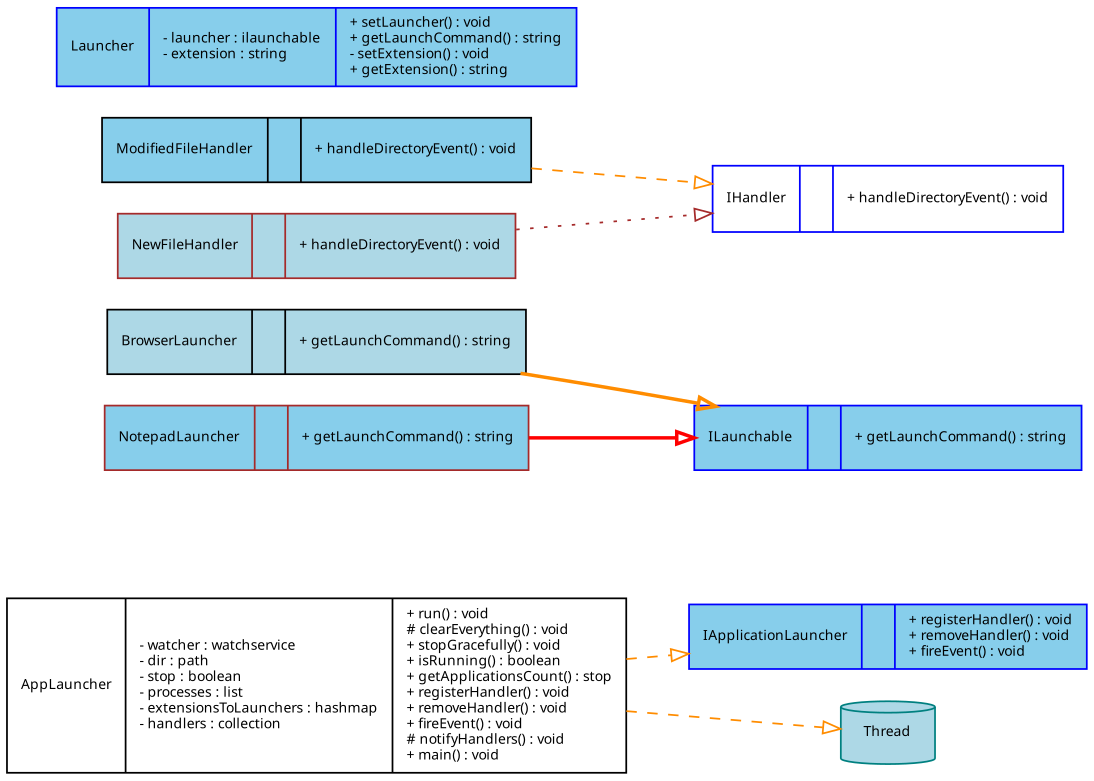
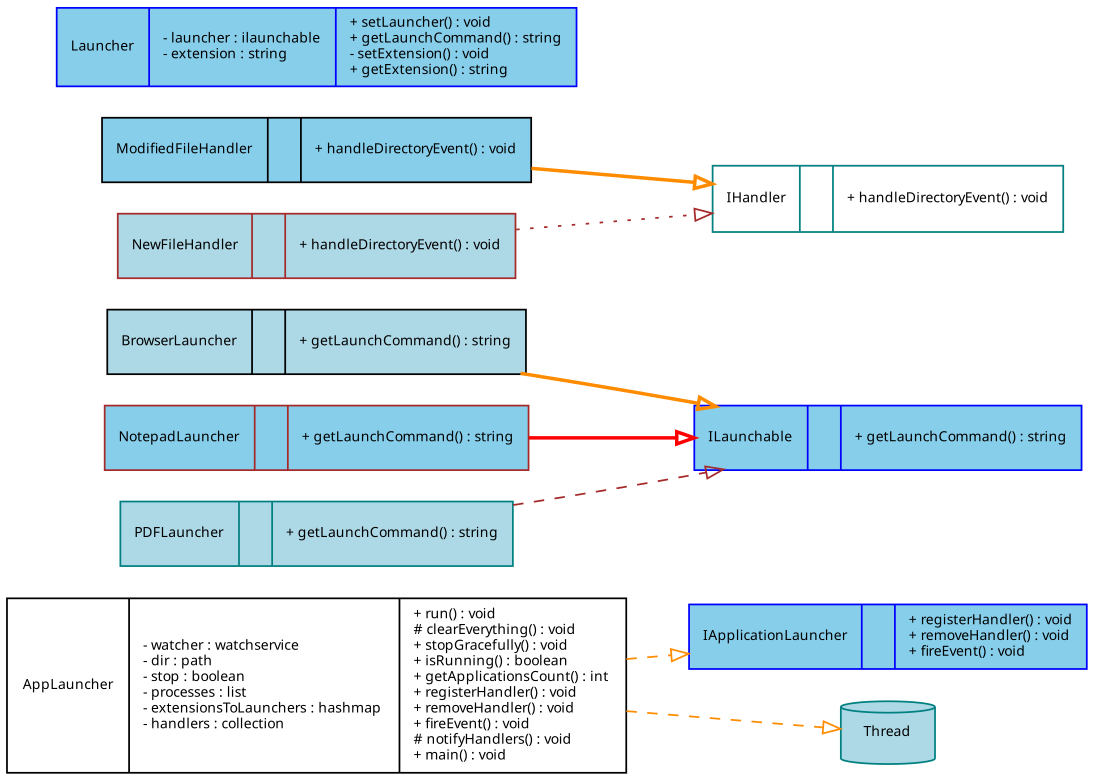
(613, 175) -> (613, 175)
(888, 199) -> (888, 199)
none -> (317, 534)
(509, 677) -> (511, 677)
